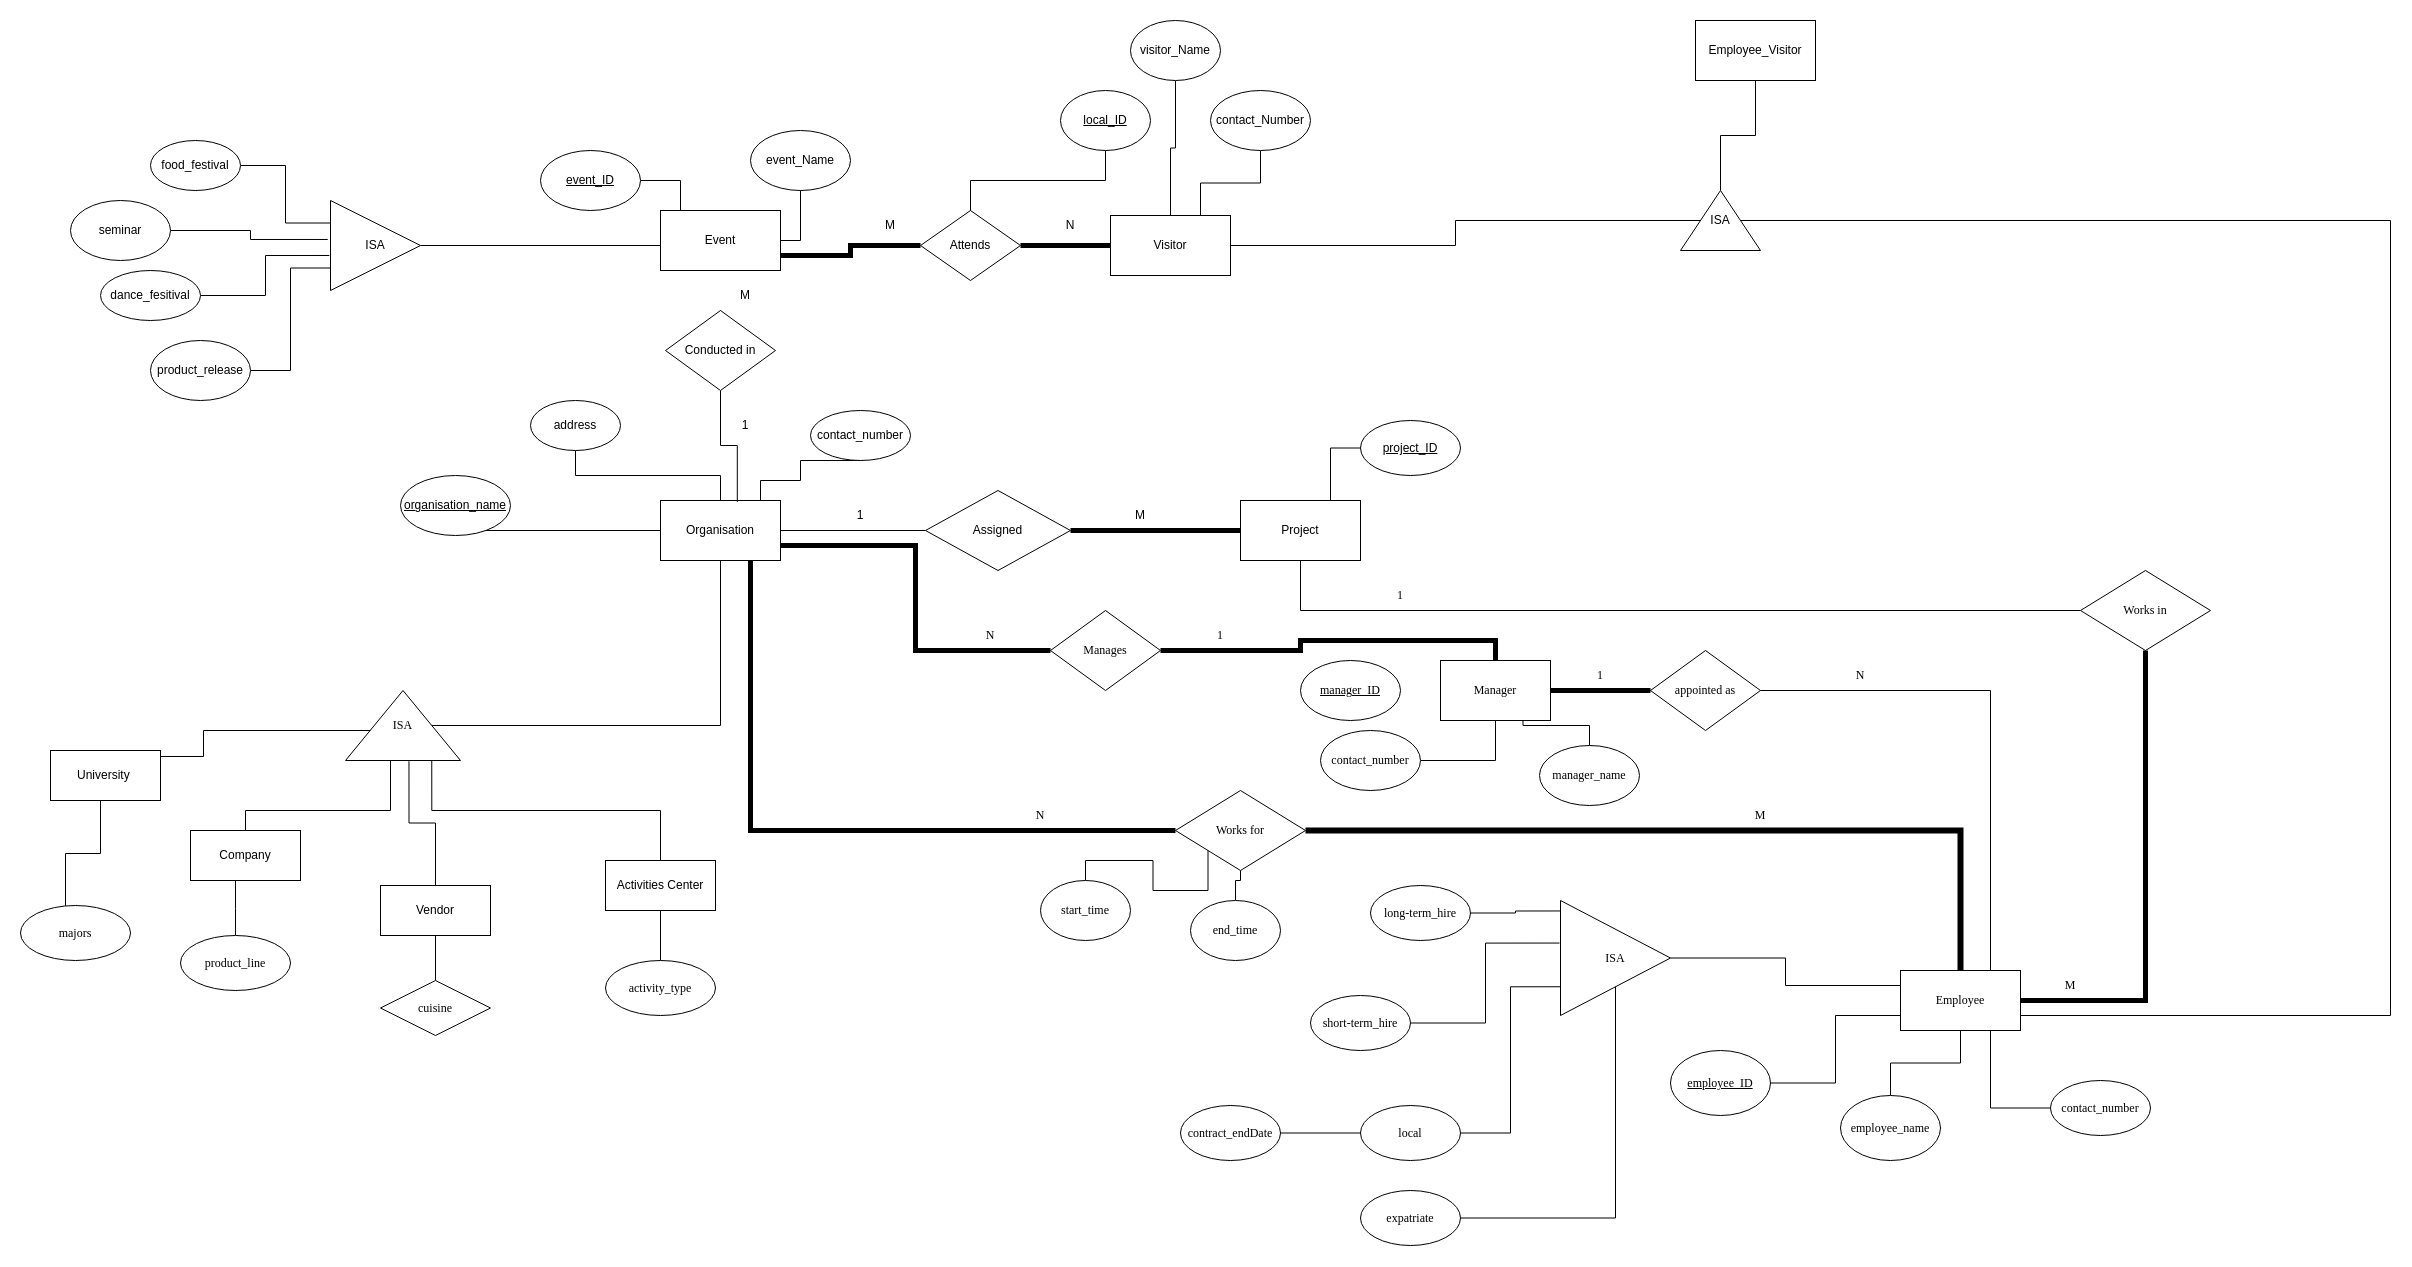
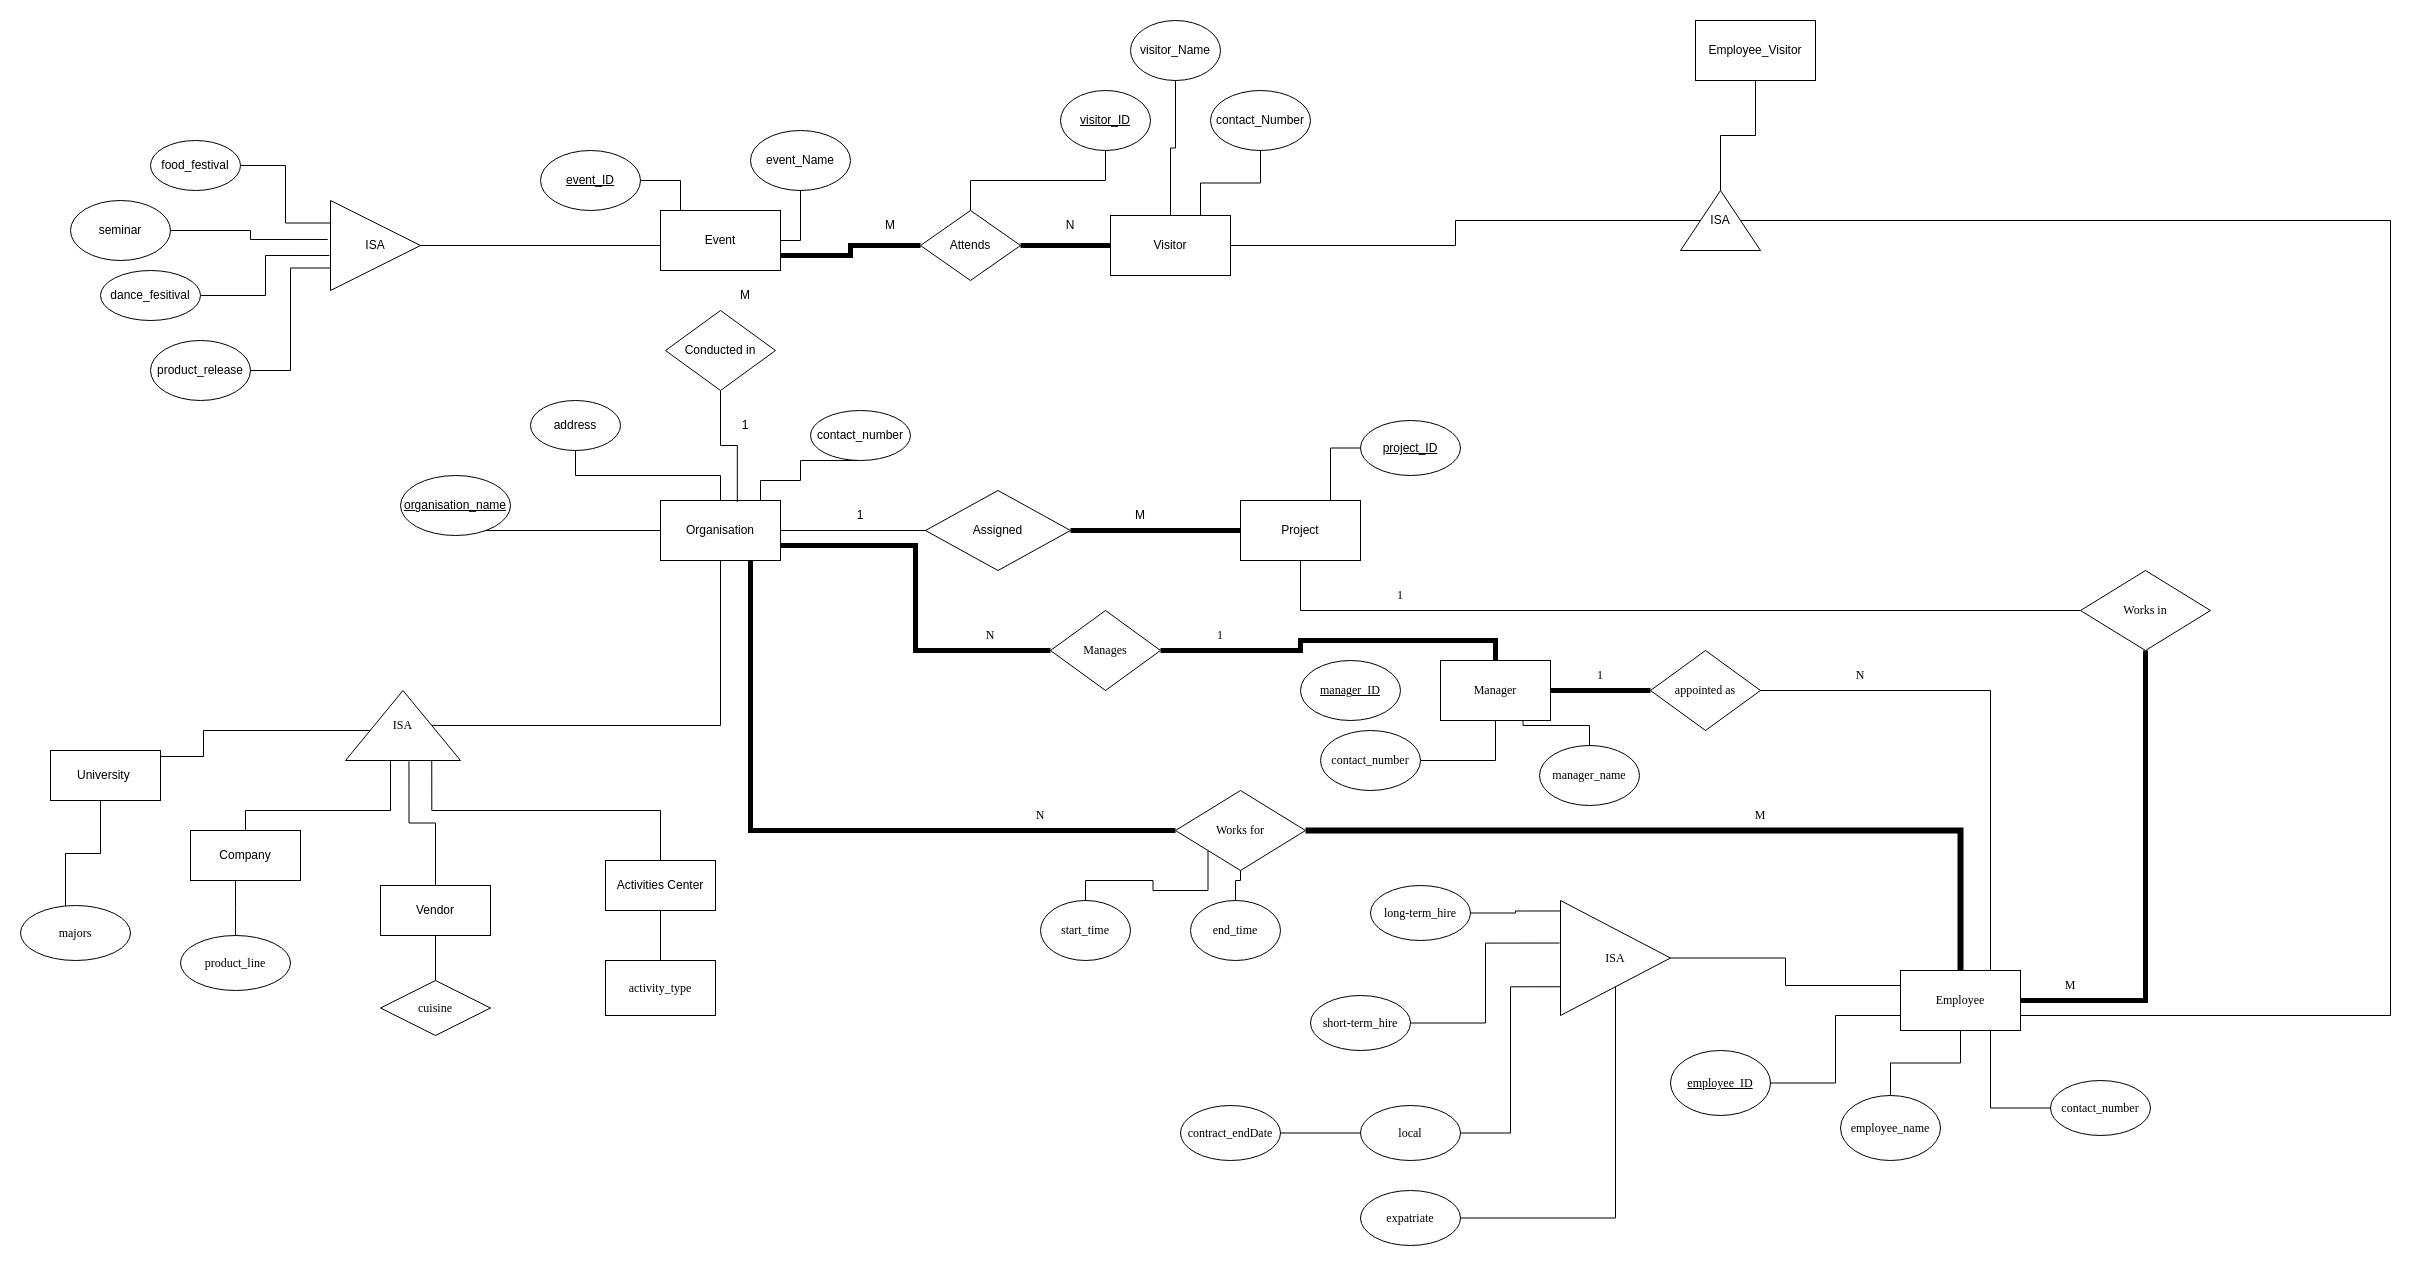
(1106, 121) -> (1106, 121)
(1086, 911) -> (1086, 931)
(661, 988) -> (661, 988)
